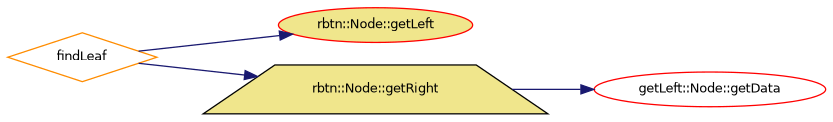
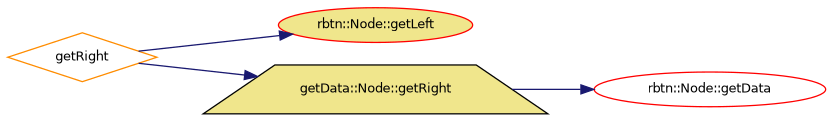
(82, 57) -> (82, 57)
(376, 89) -> (376, 89)
(710, 89) -> (710, 89)
